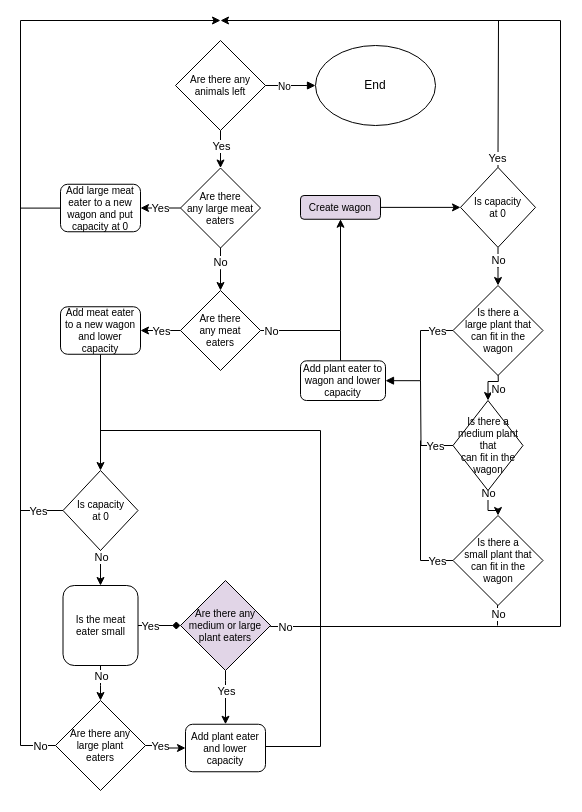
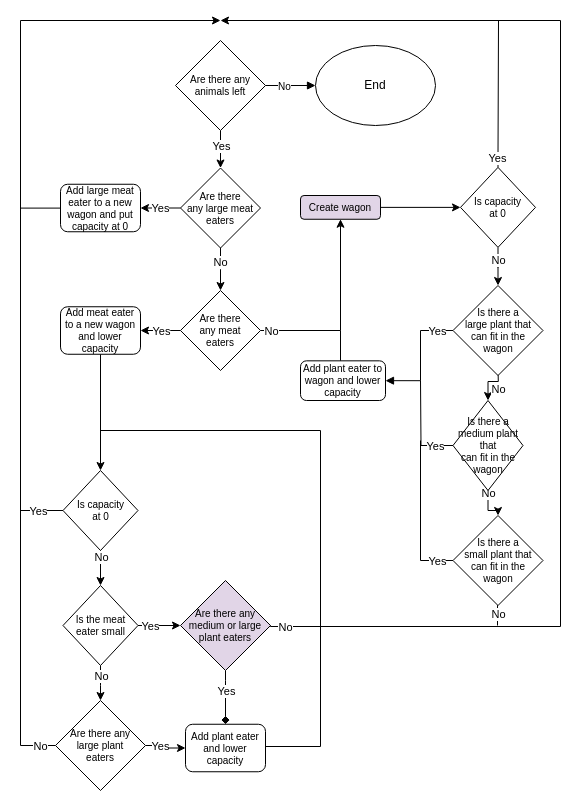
(101, 626) -> (101, 626)
(171, 626) -> (172, 626)
(226, 716) -> (226, 715)
